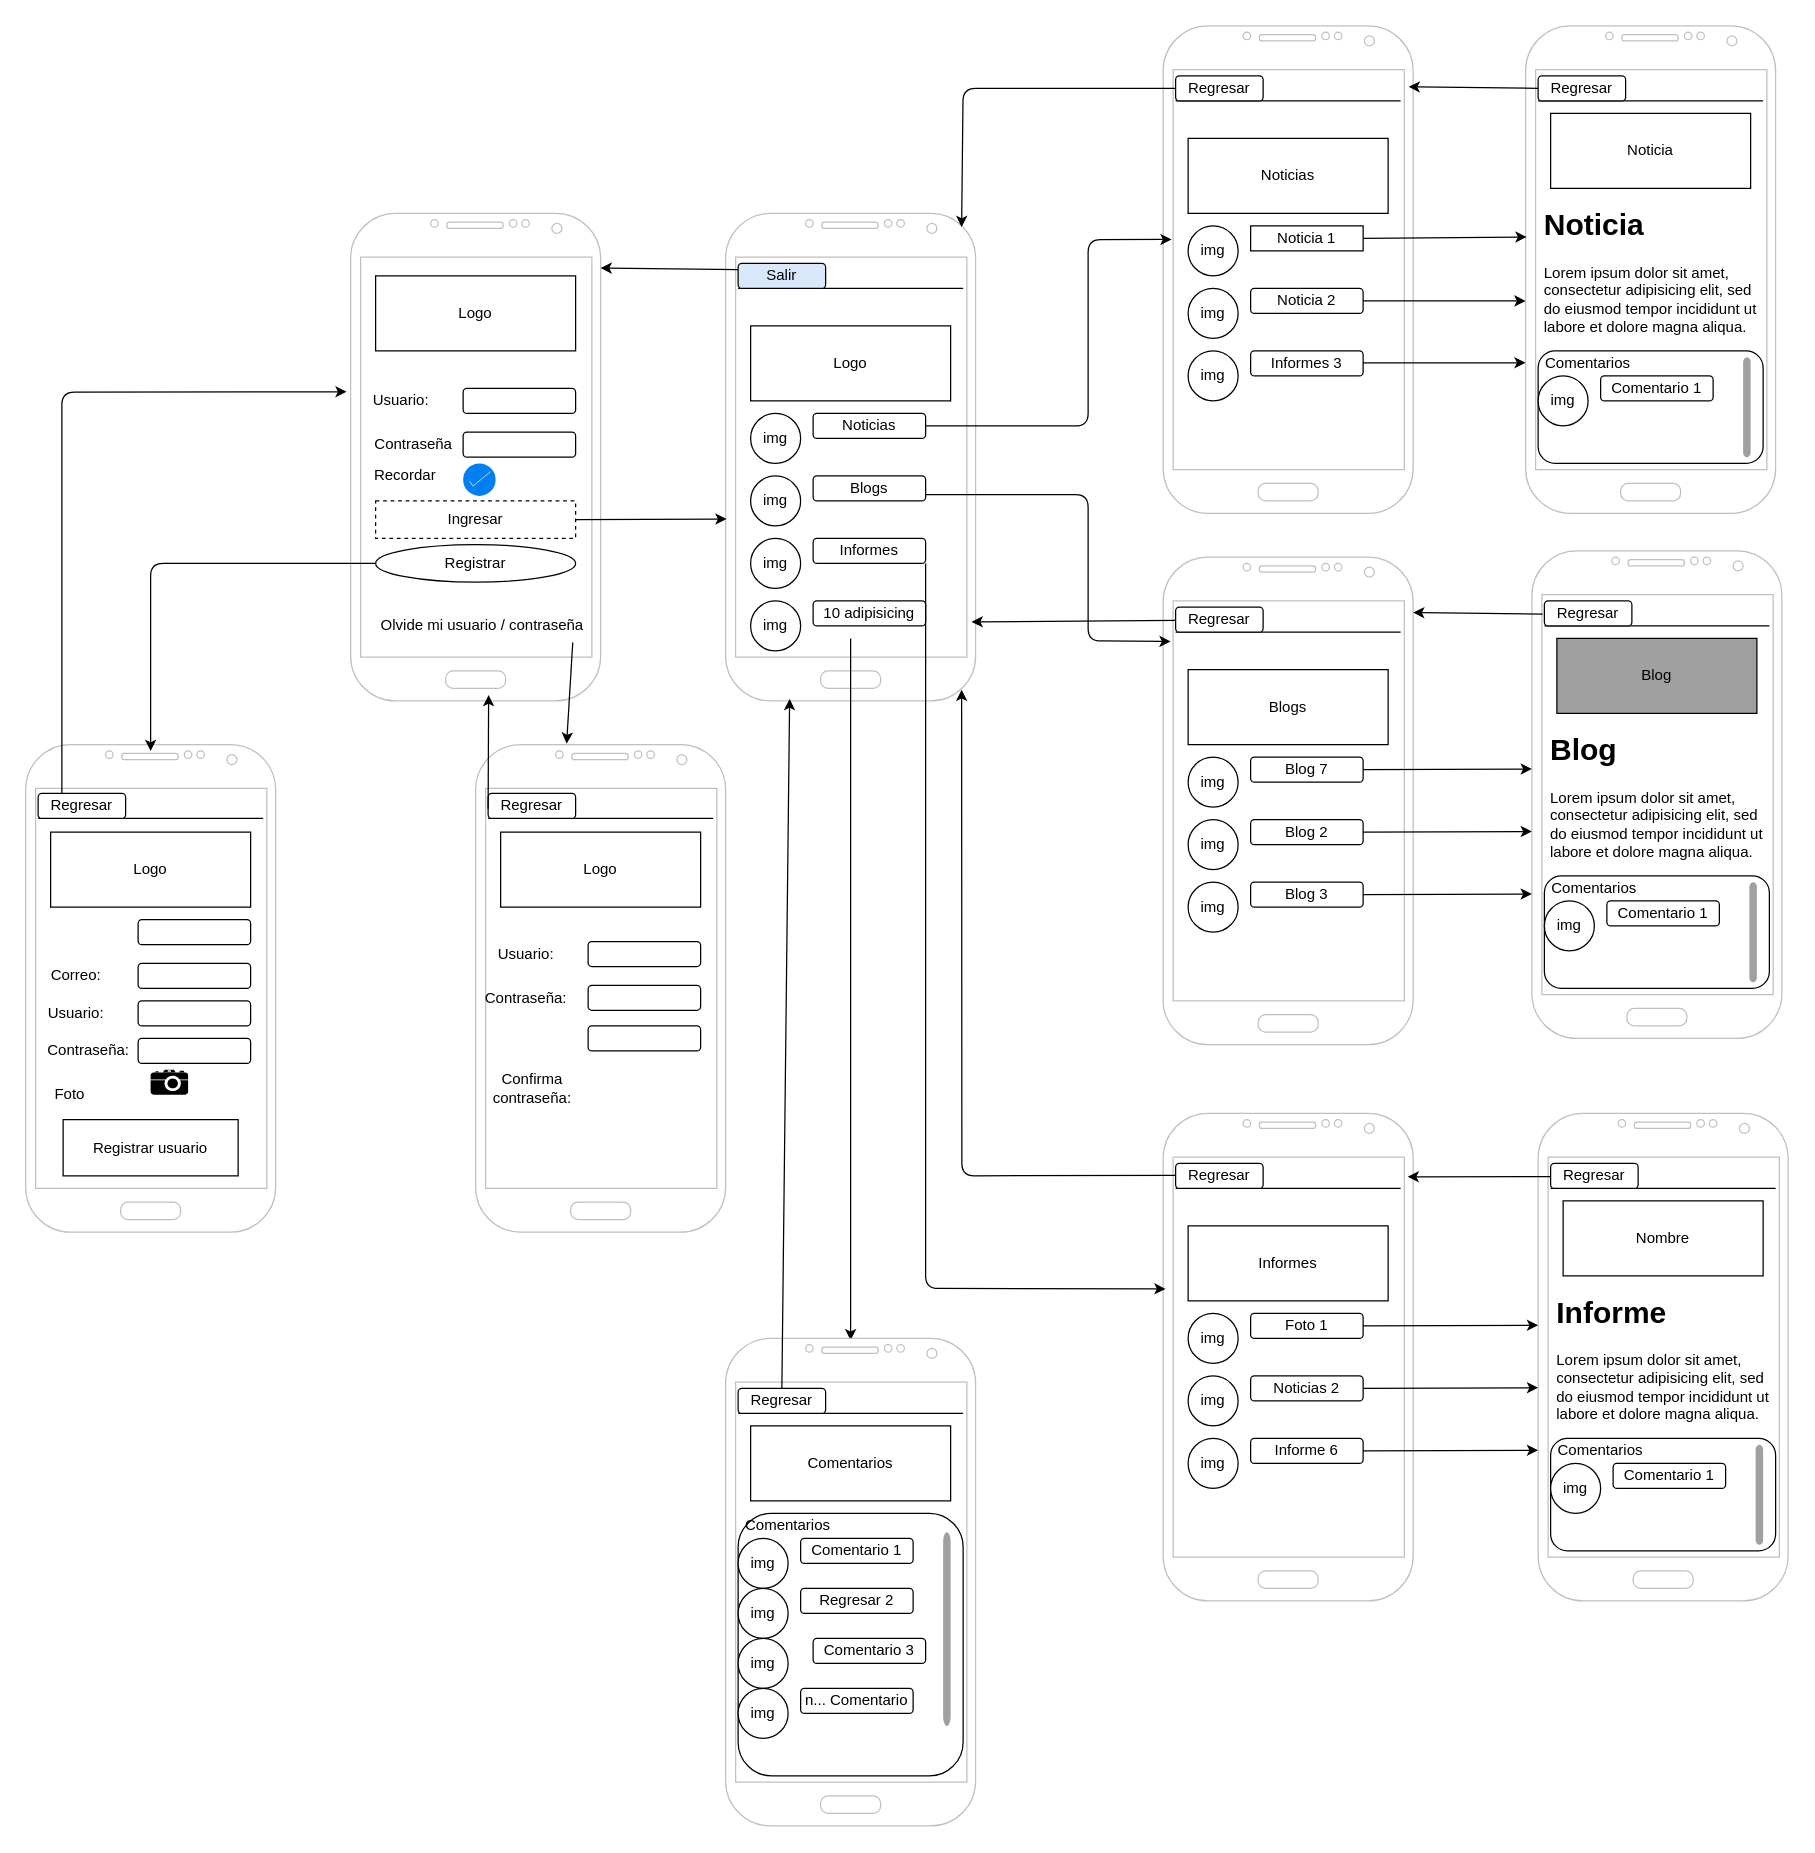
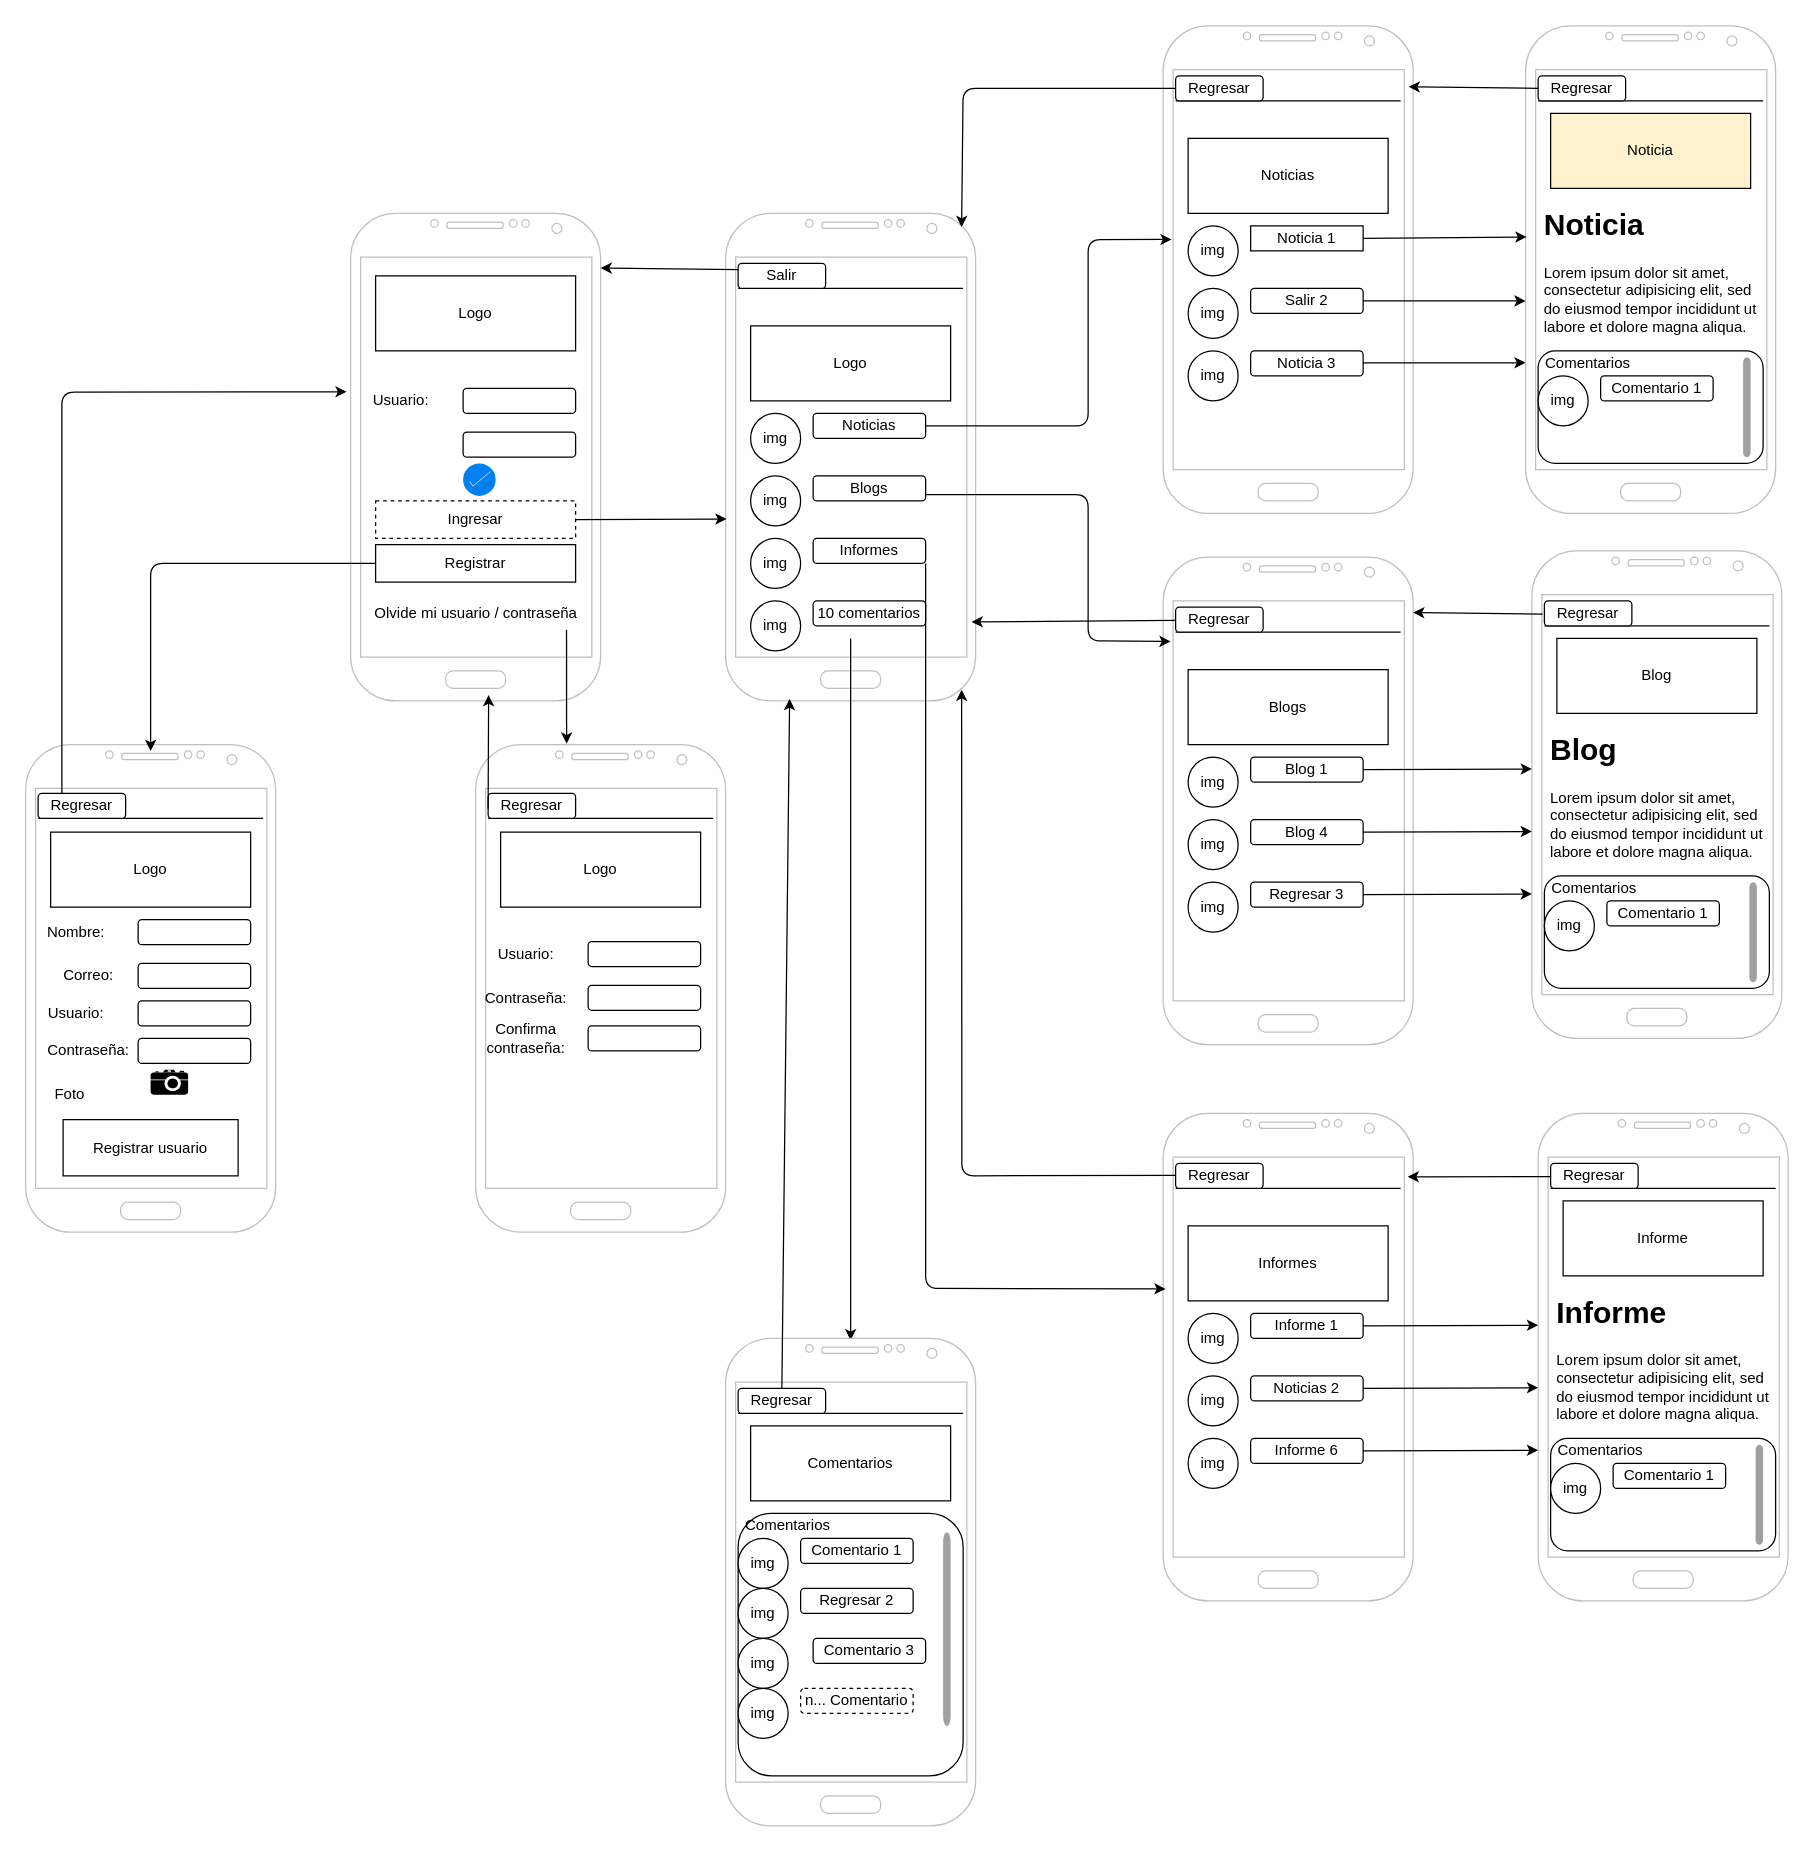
(1651, 151) -> (1651, 151)
(782, 276) -> (782, 276)
(1307, 301) -> (1307, 301)
(1307, 363) -> (1307, 363)
(413, 444) -> none
(407, 476) -> none
(476, 563) -> (476, 563)
(869, 613) -> (869, 613)
(482, 626) -> (476, 613)
(1657, 676) -> (1657, 676)
(1307, 769) -> (1307, 769)
(1307, 832) -> (1307, 832)
(1307, 894) -> (1307, 894)
none -> (76, 932)
(76, 976) -> (88, 976)
(532, 1088) -> (526, 1038)
(1663, 1238) -> (1663, 1238)
(1307, 1326) -> (1307, 1326)
(857, 1701) -> (857, 1701)
